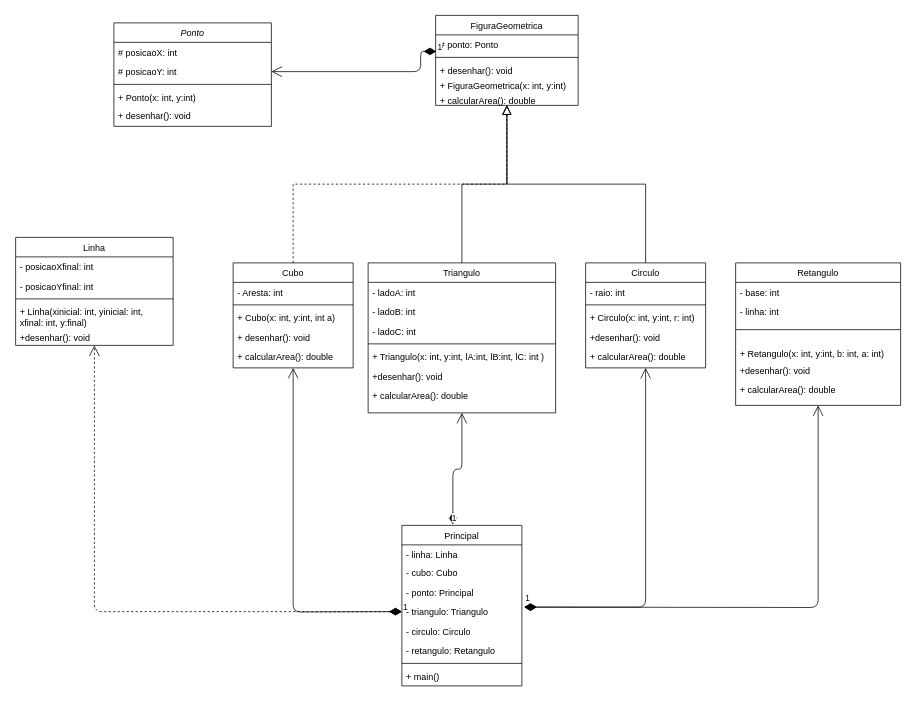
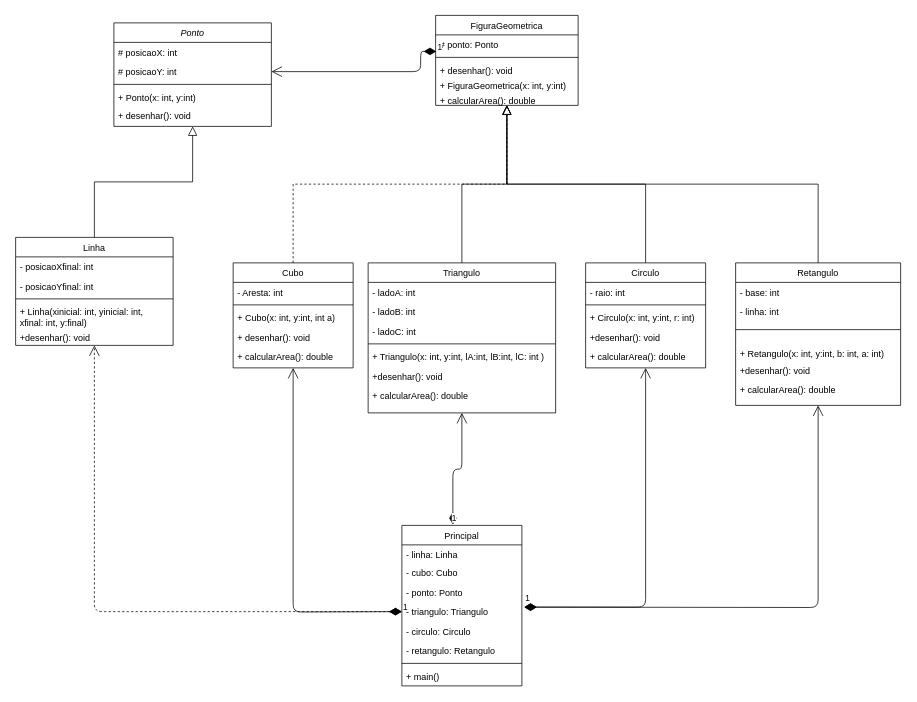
none -> (138, 182)
none -> (772, 184)
(444, 593) -> (438, 593)
